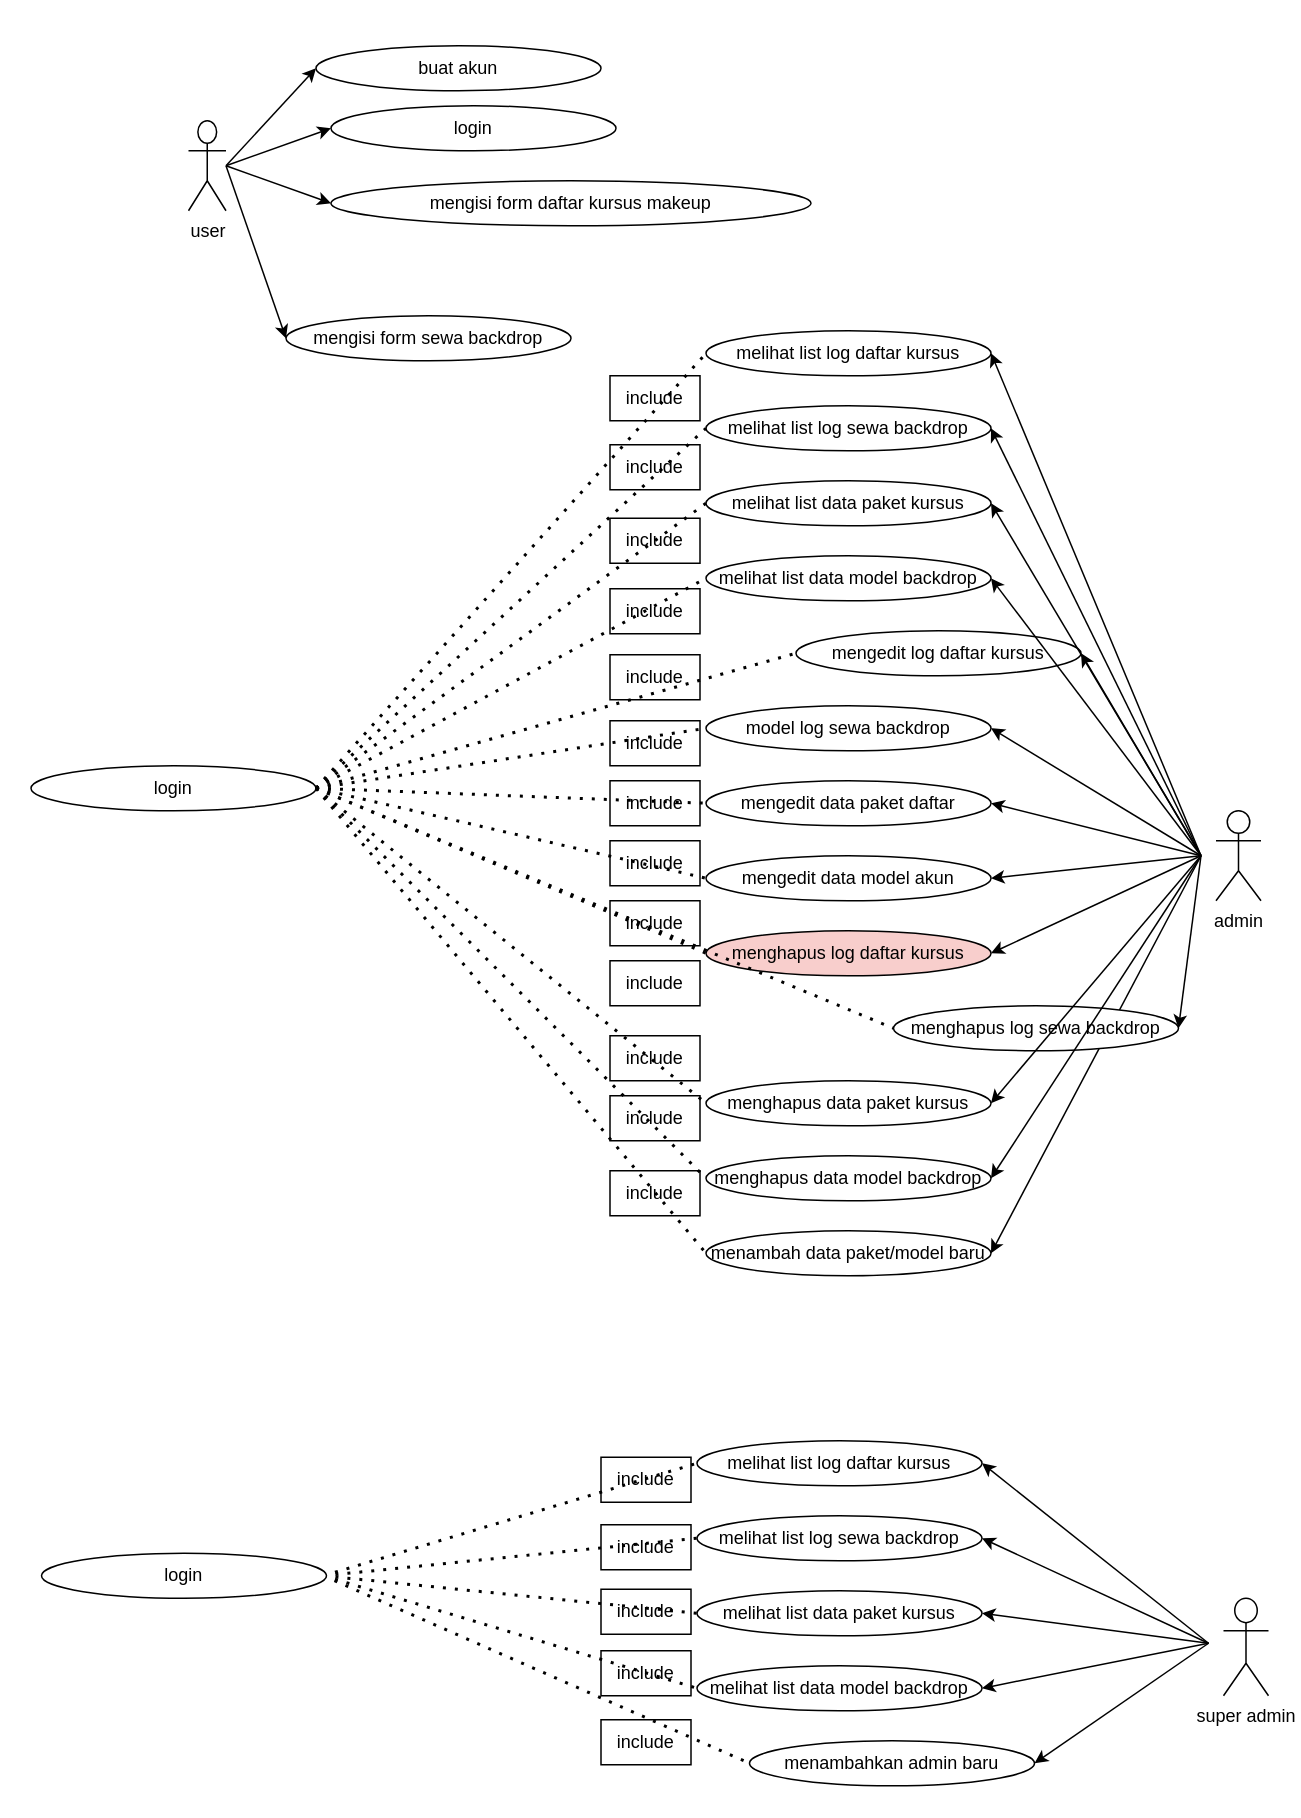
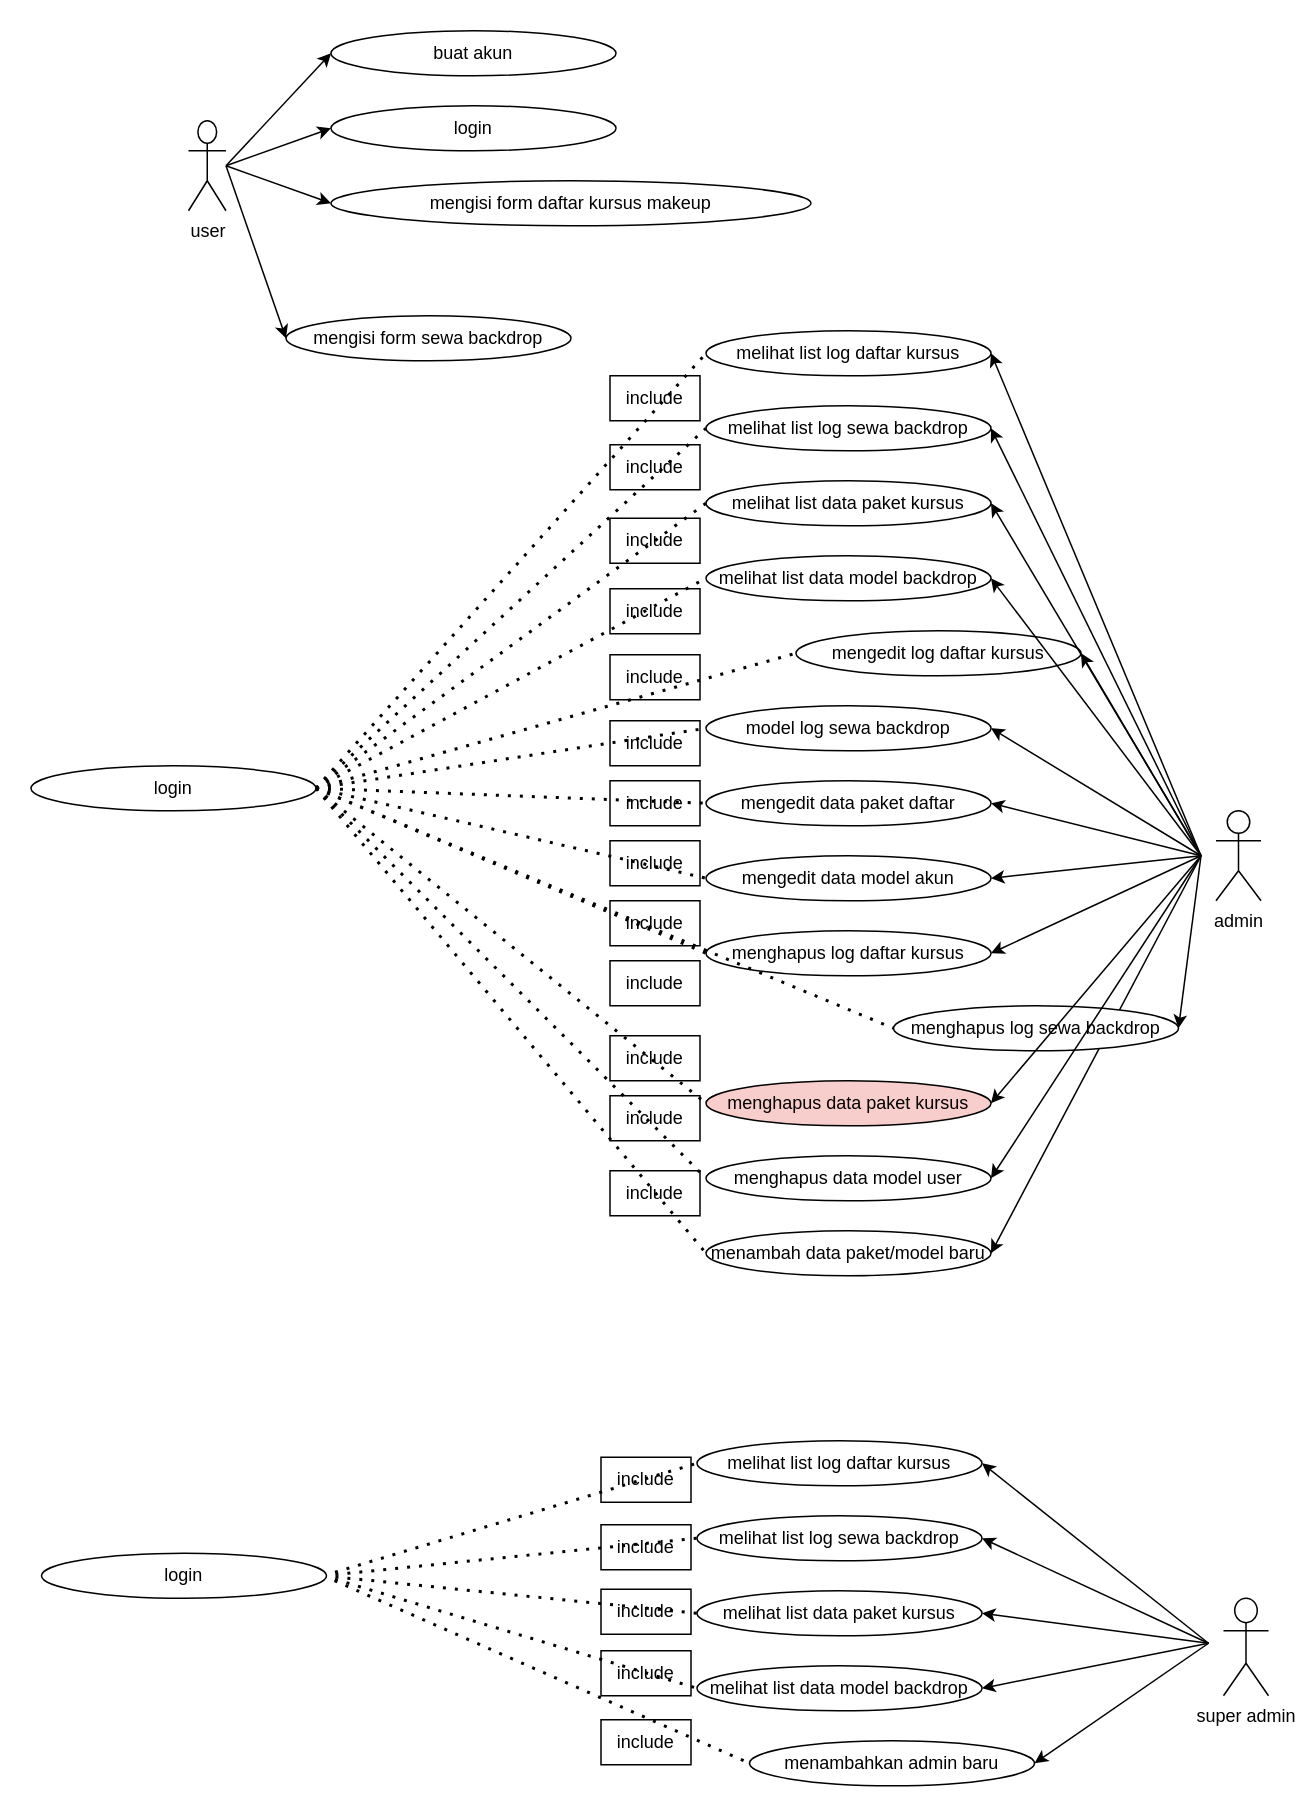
(458, 68) -> (473, 53)
(848, 953) -> (848, 953)
(848, 1103) -> (848, 1103)
(848, 1178) -> (848, 1178)
